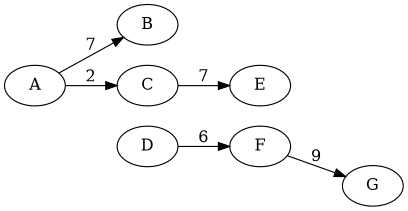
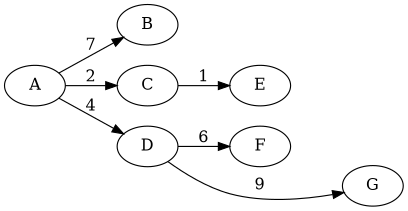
(204, 77) -> (204, 77)
none -> (86, 113)
(311, 164) -> (246, 197)
